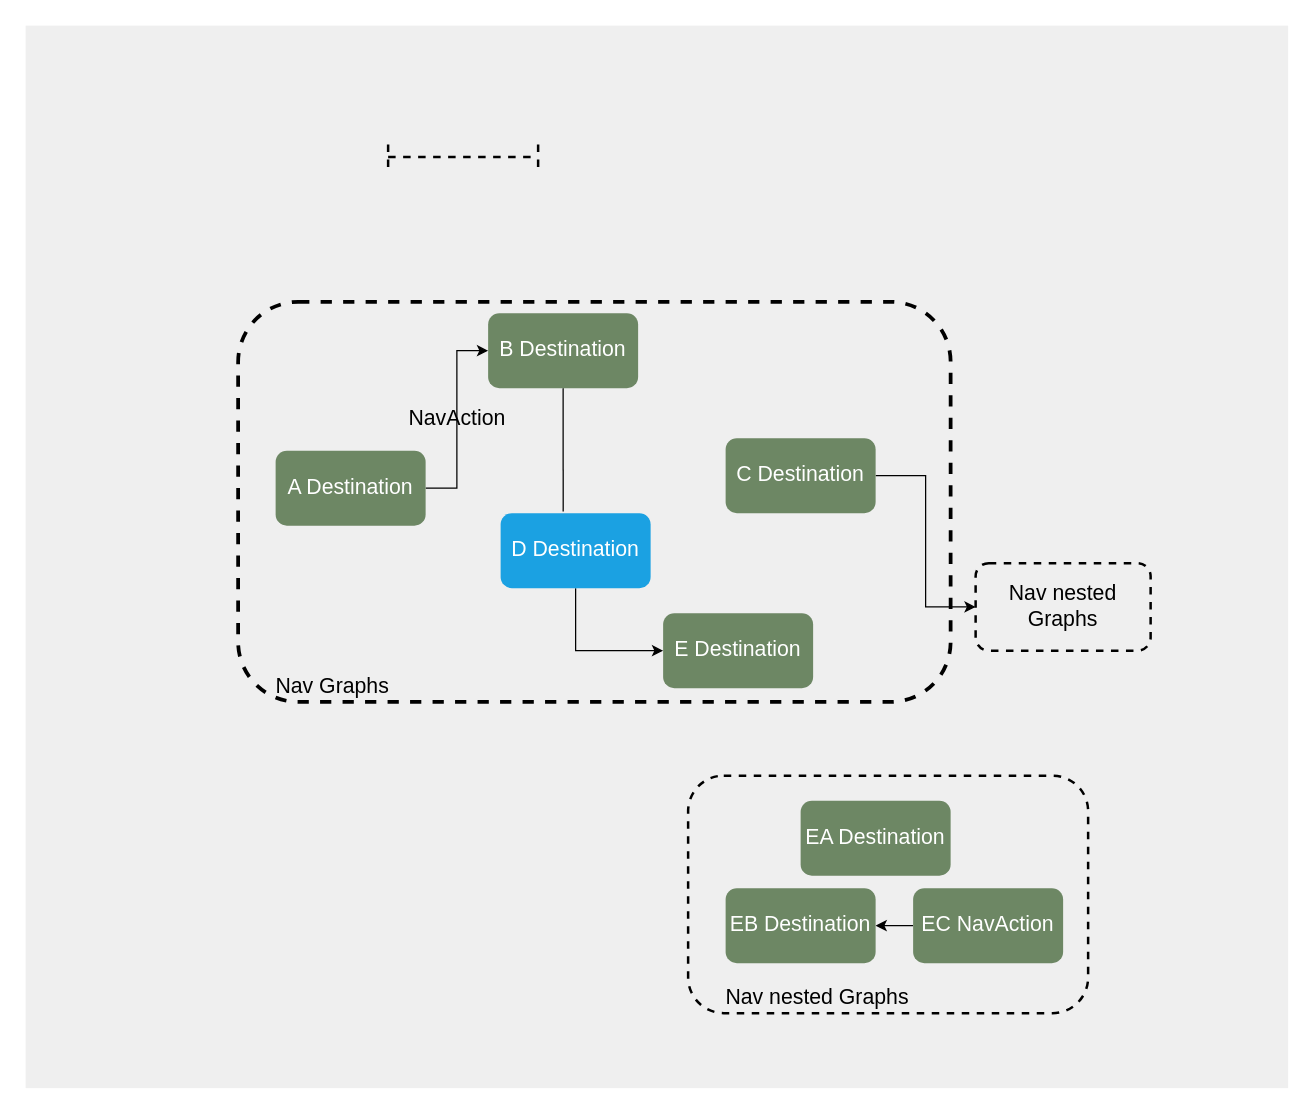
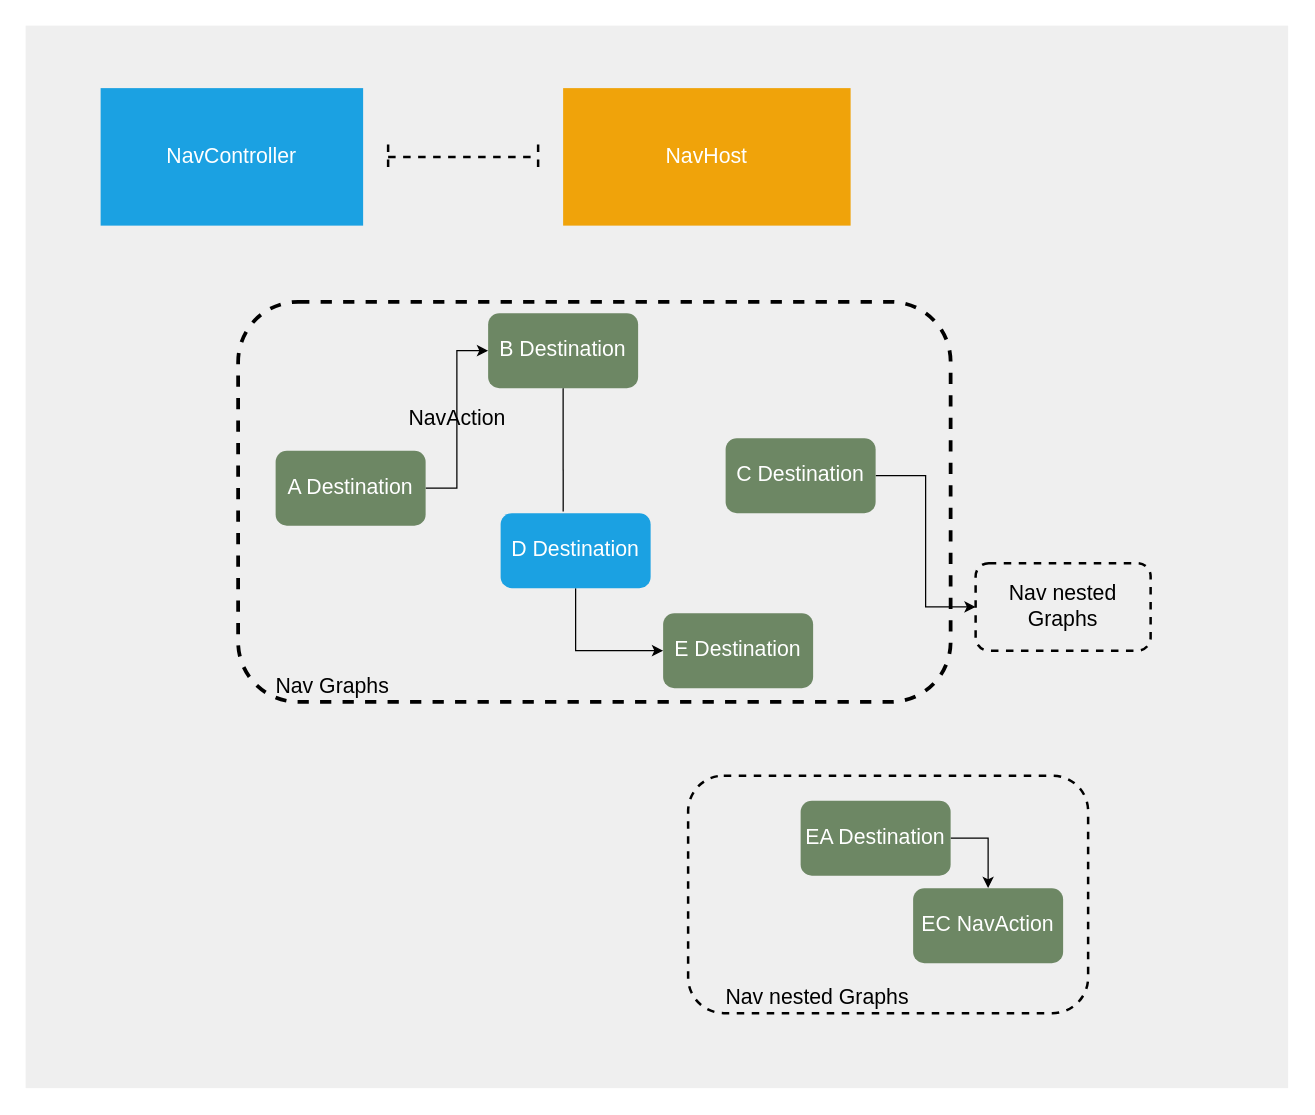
none -> (232, 157)
none -> (707, 157)
none -> (988, 840)
(801, 926) -> none
(899, 926) -> none
